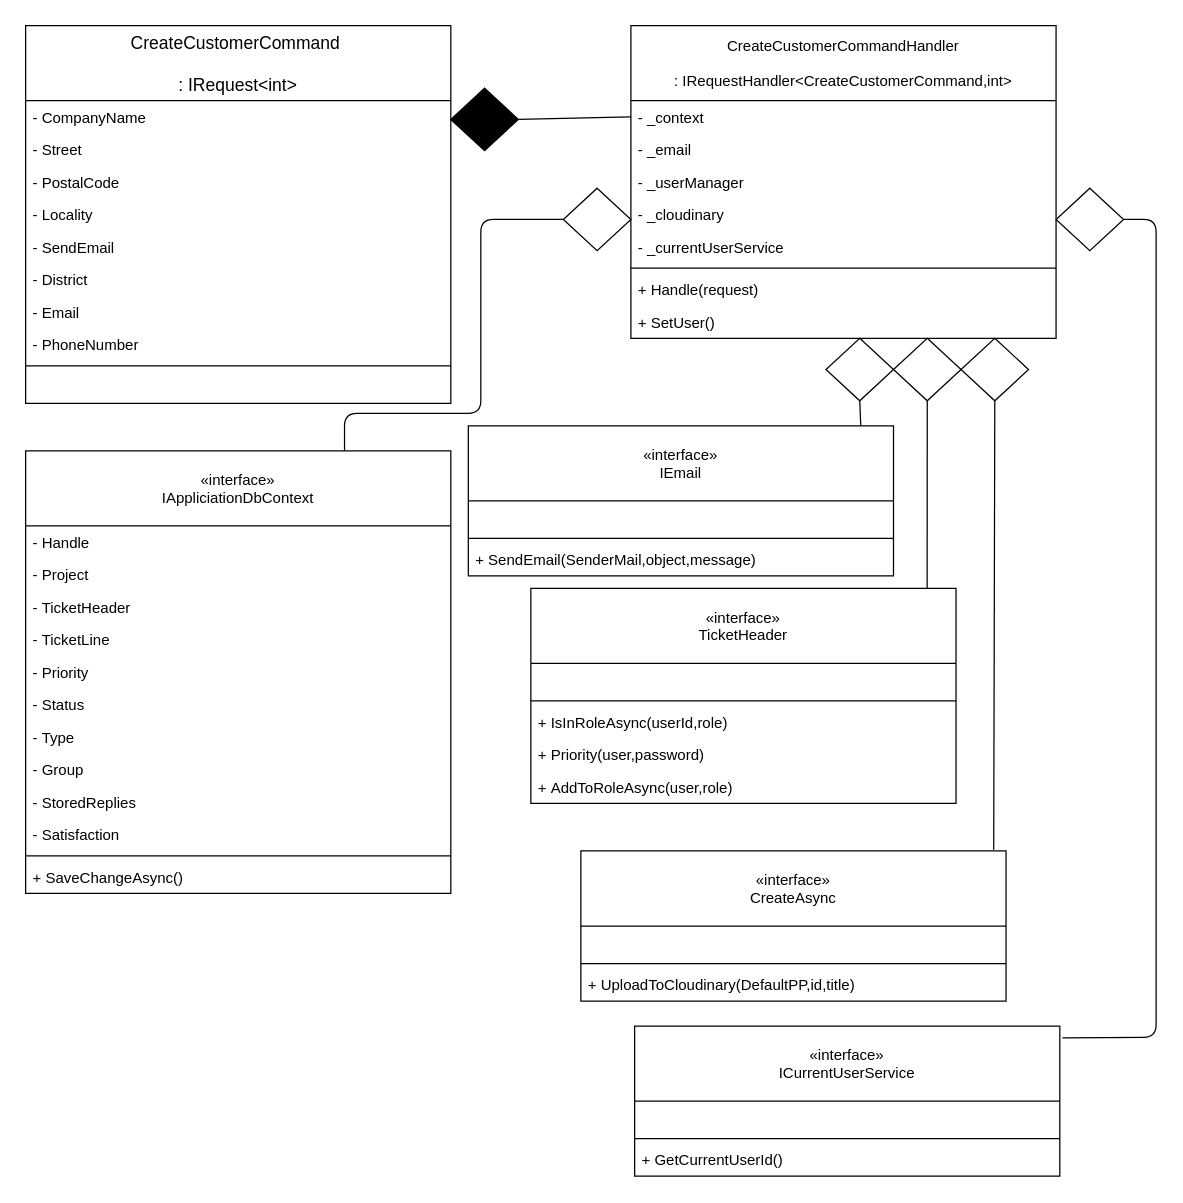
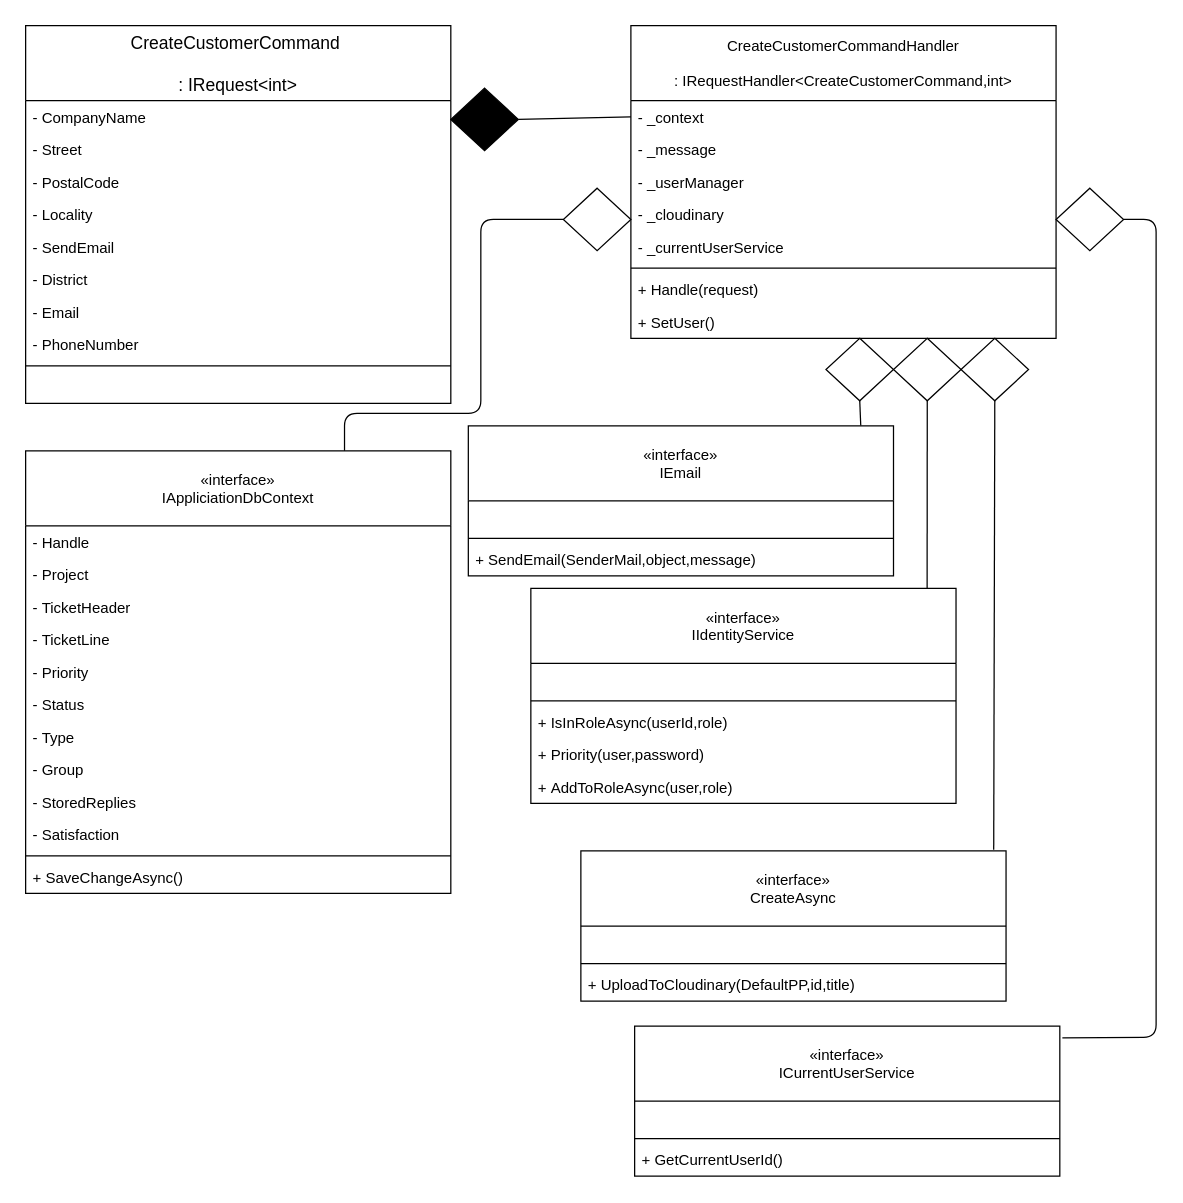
(667, 150) -> (680, 150)
(743, 618) -> (743, 618)
